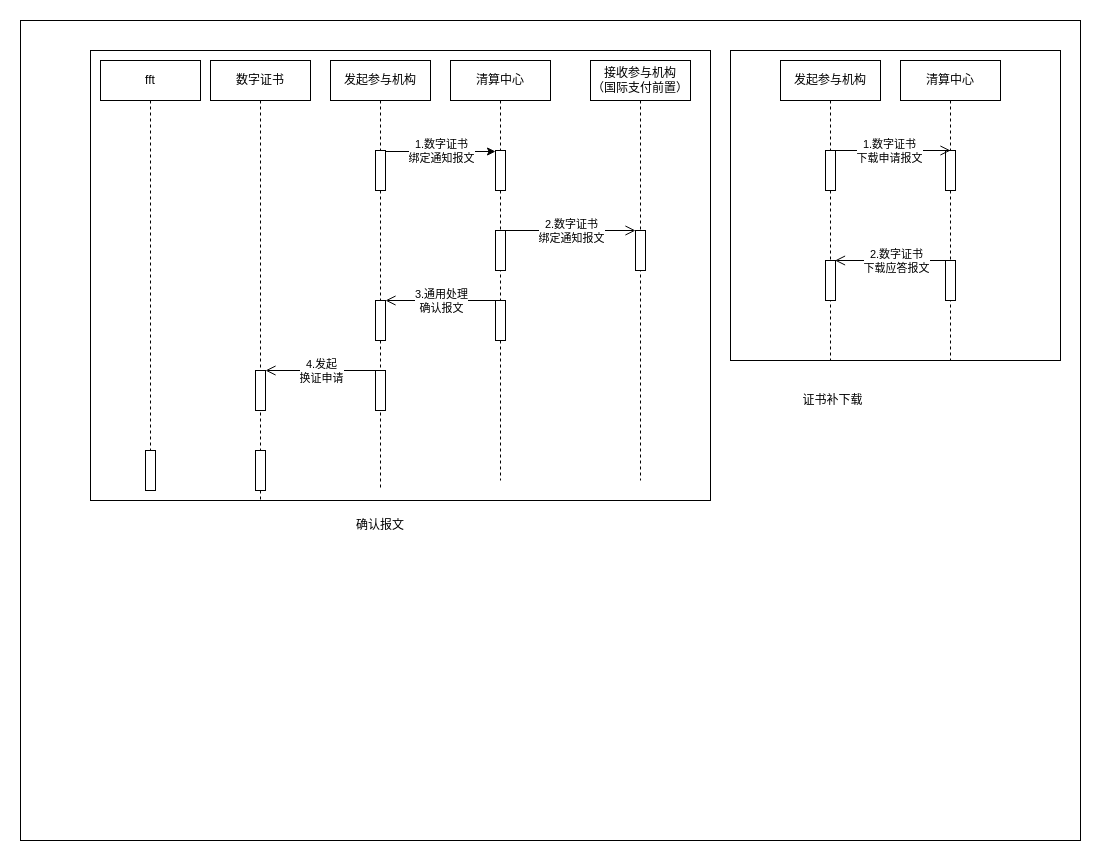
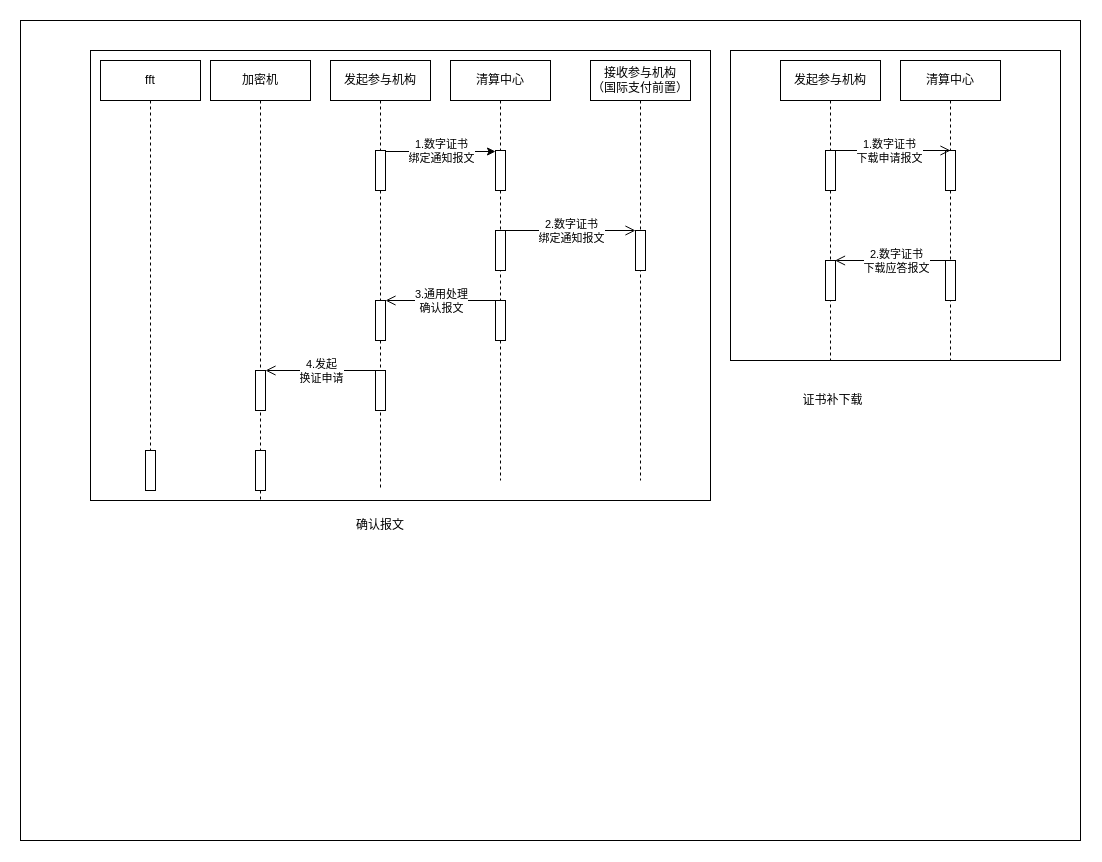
(261, 81) -> (261, 81)
